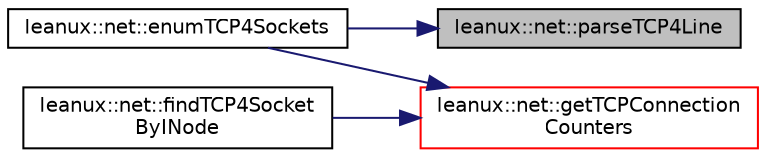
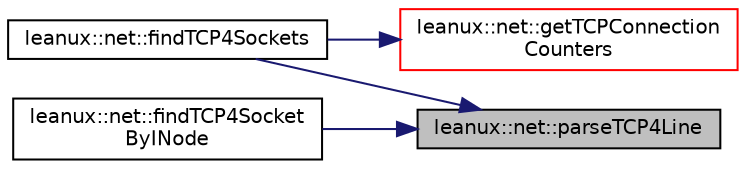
(178, 28) -> (168, 40)
(366, 118) -> (360, 129)
